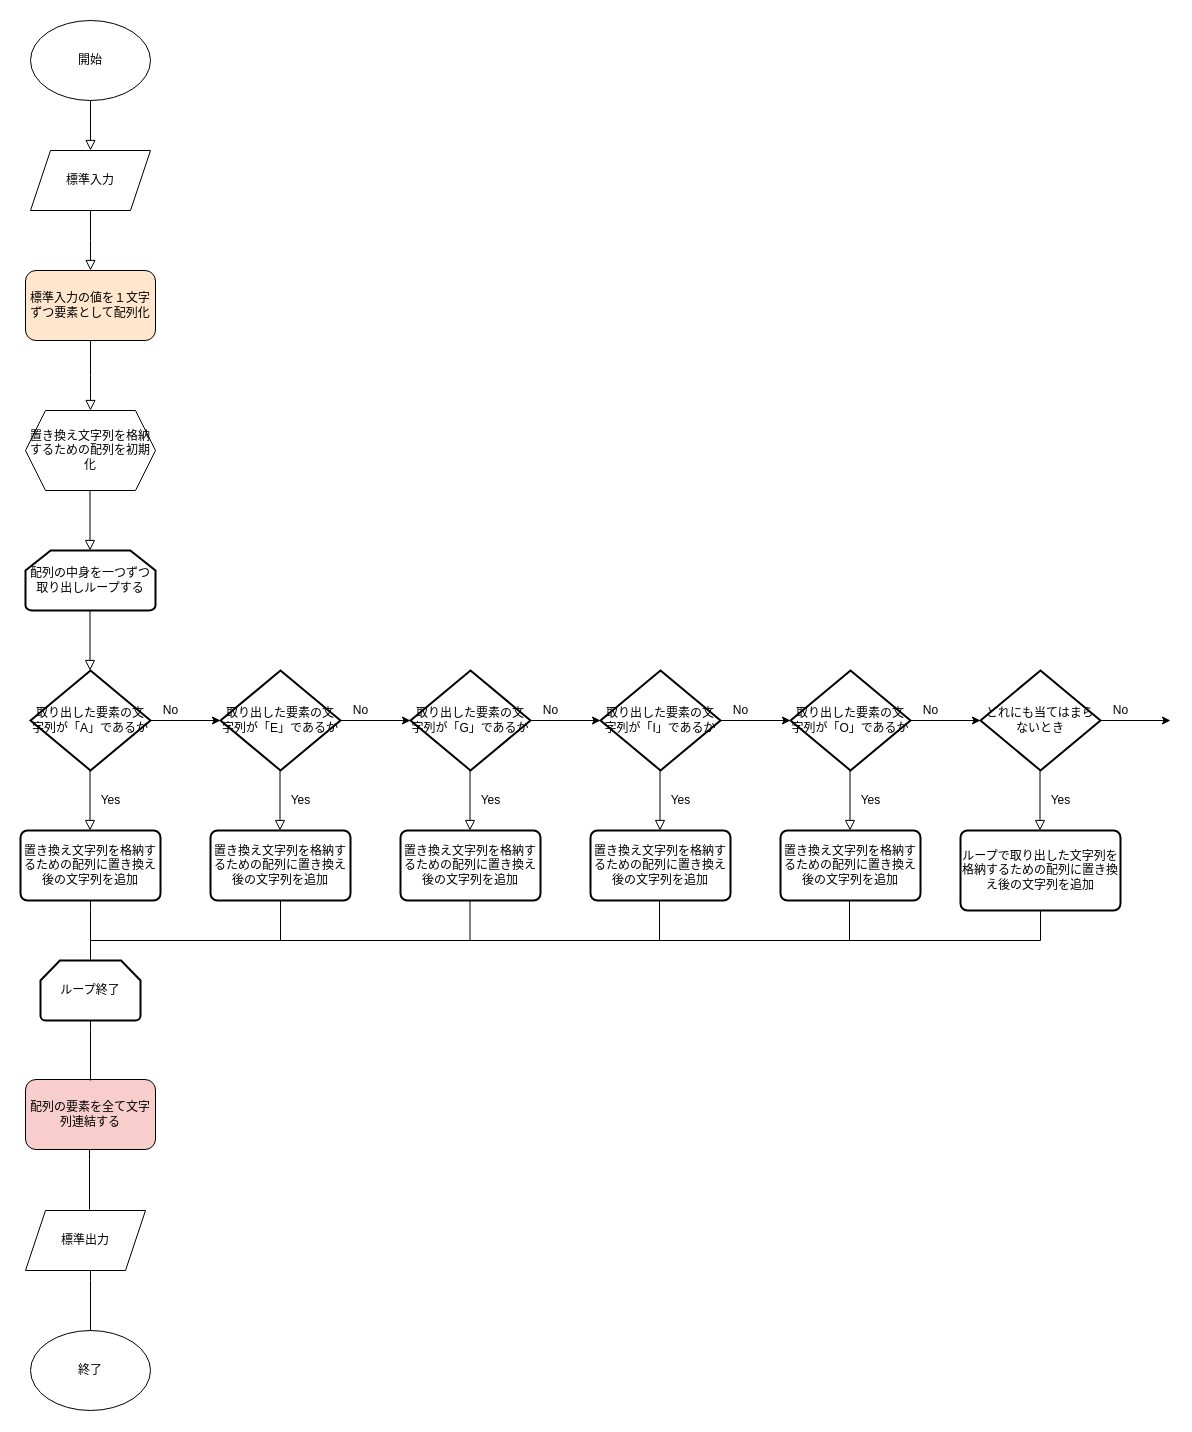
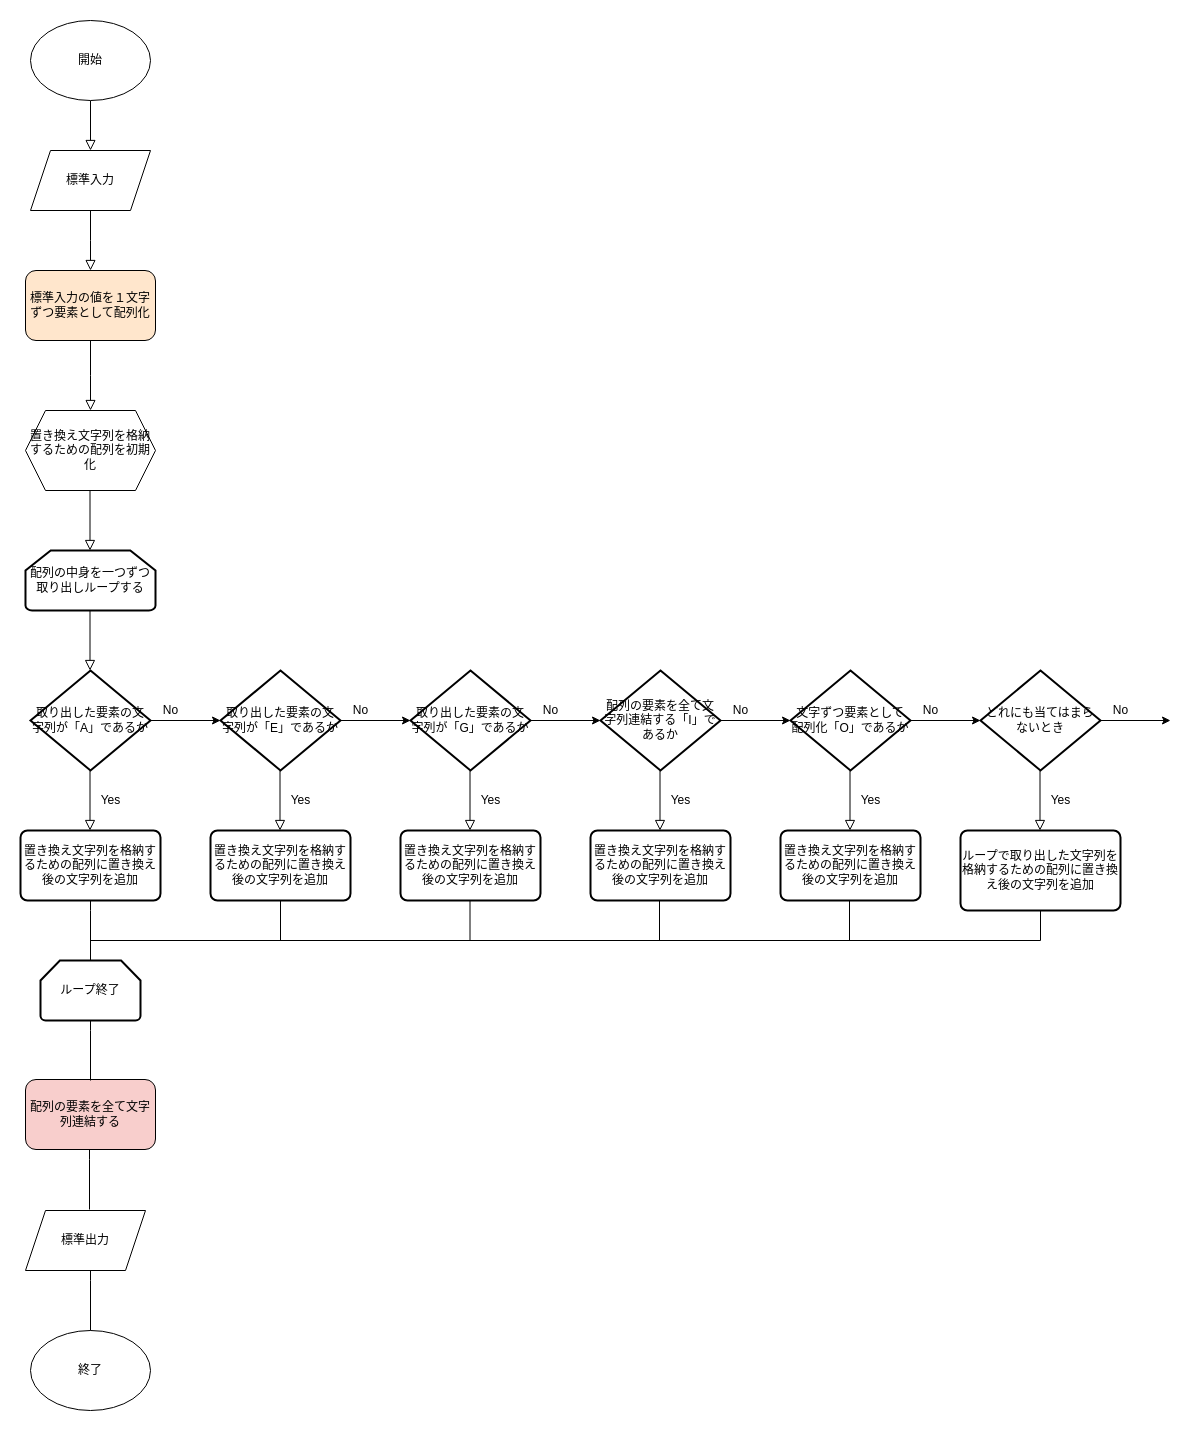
(661, 721) -> (661, 721)
(851, 721) -> (851, 721)
